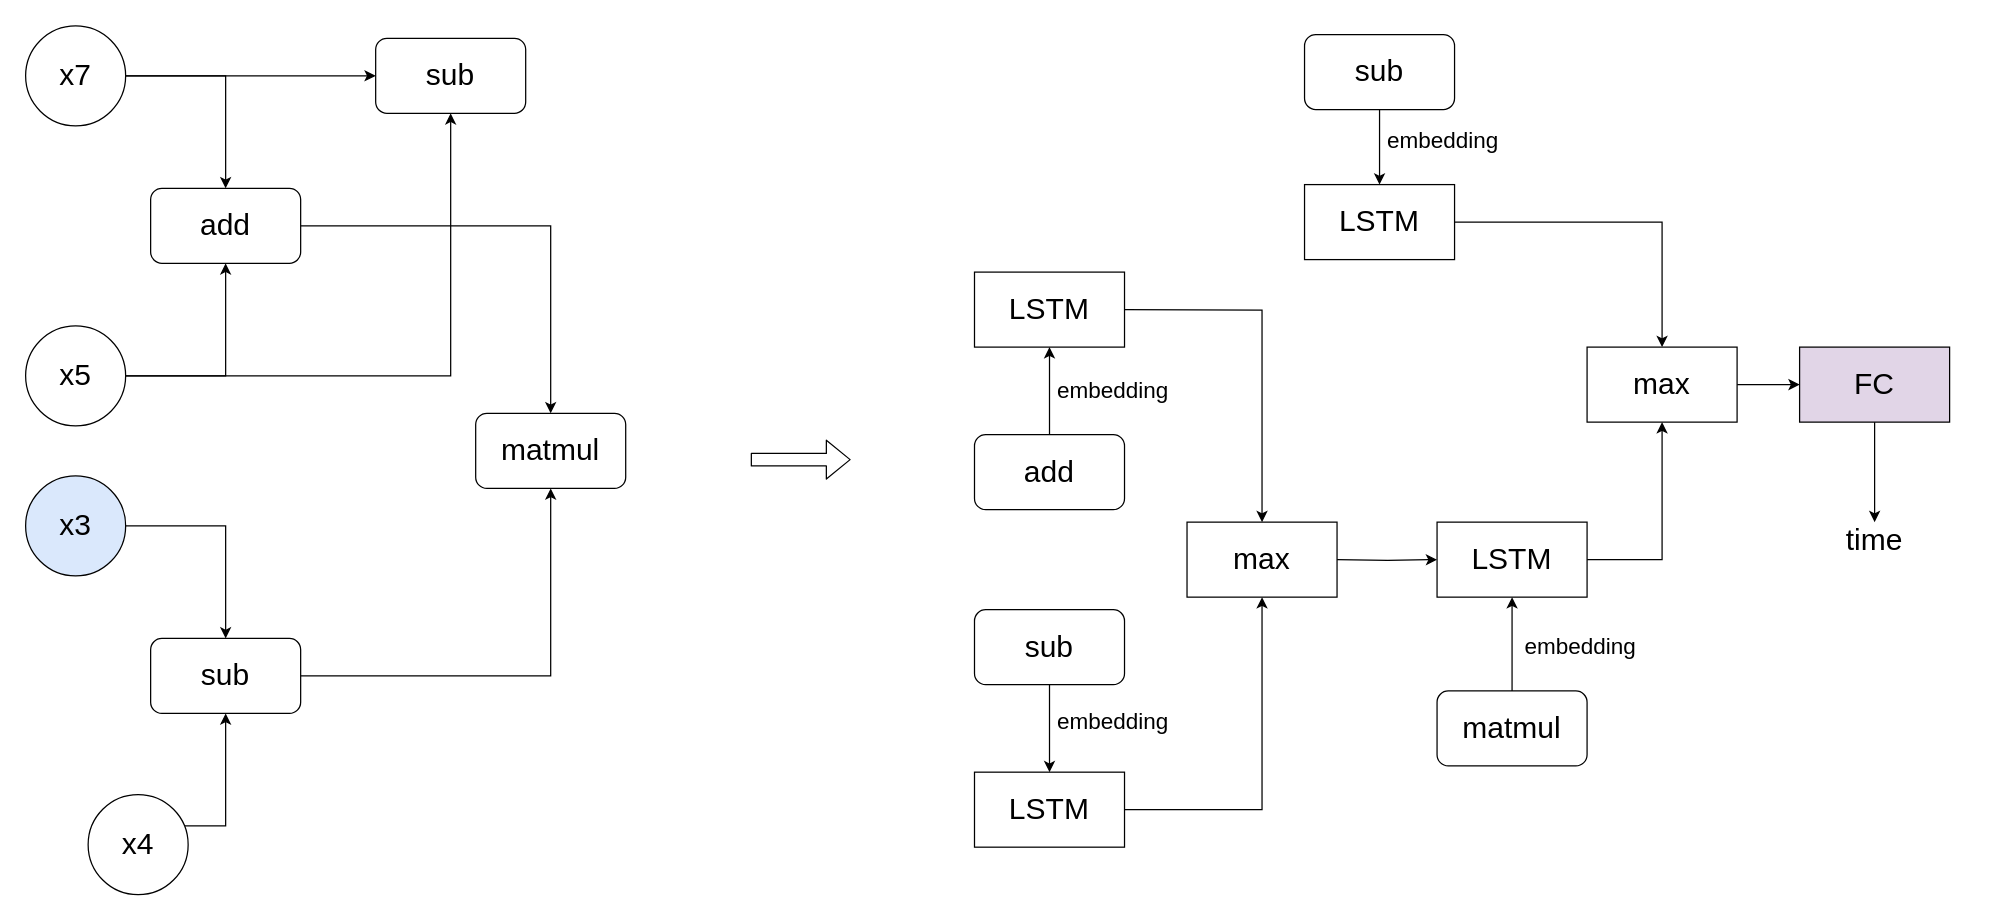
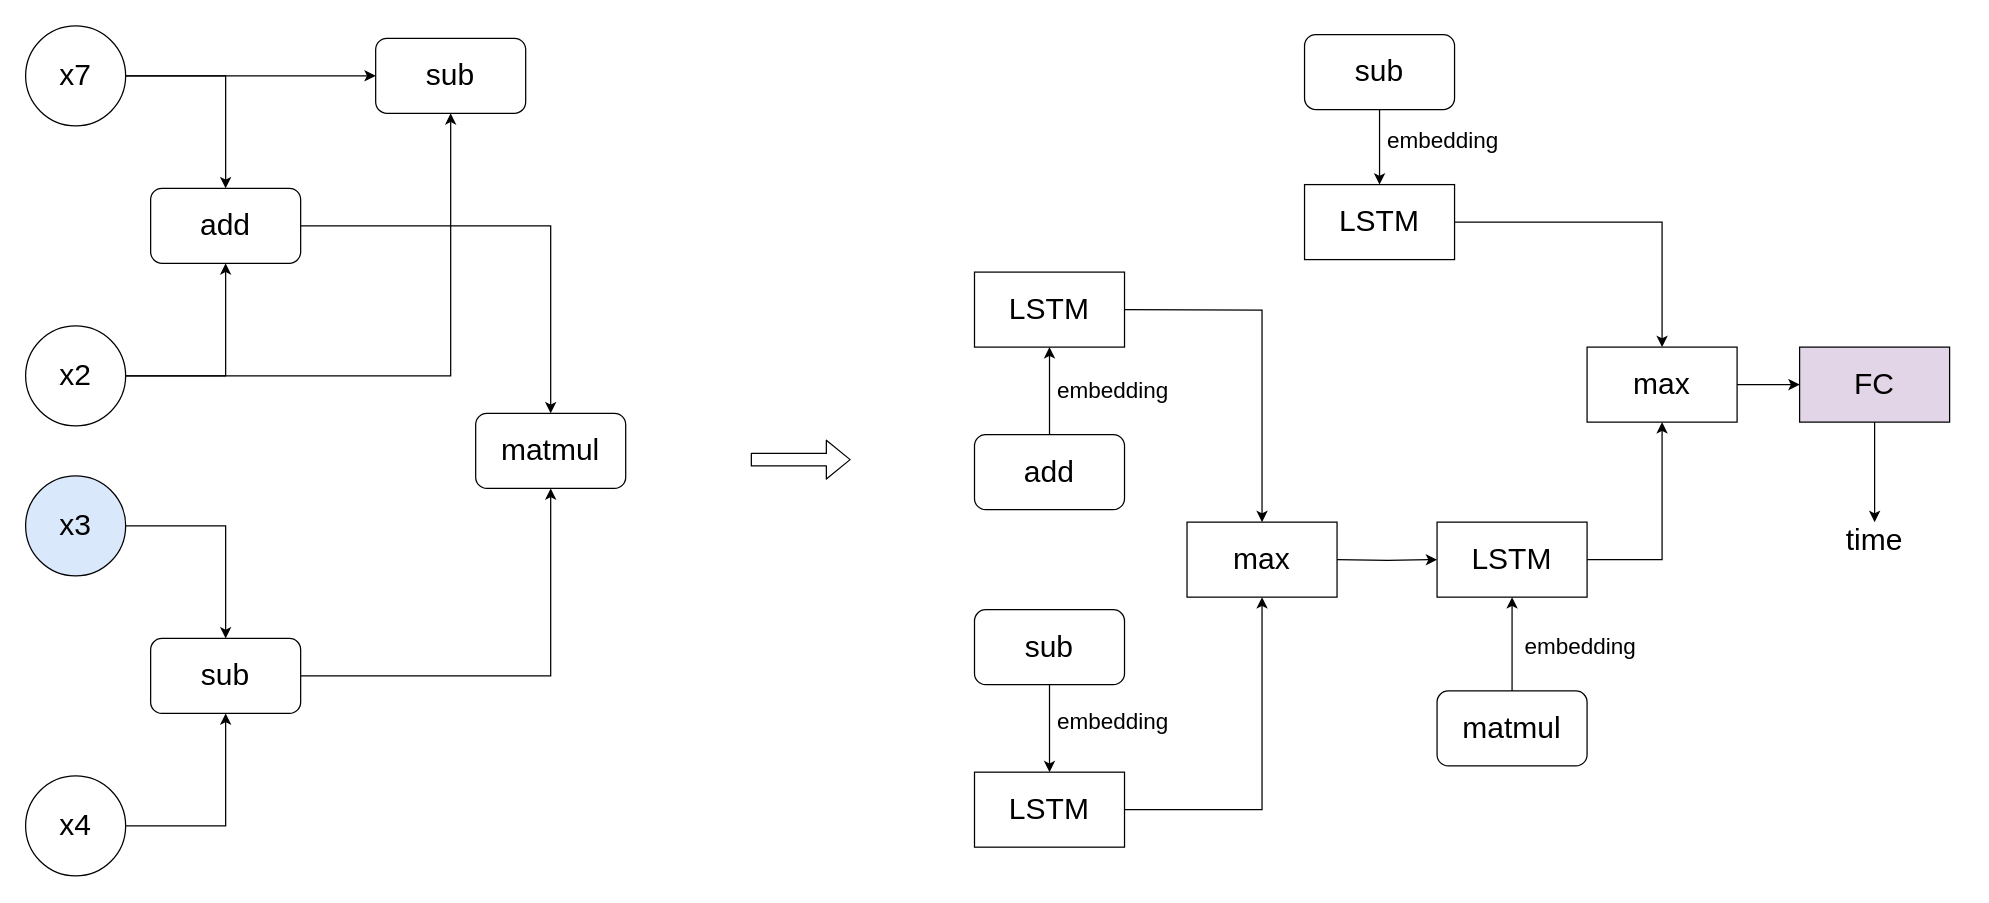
(76, 376) -> (76, 376)
(138, 844) -> (76, 826)
